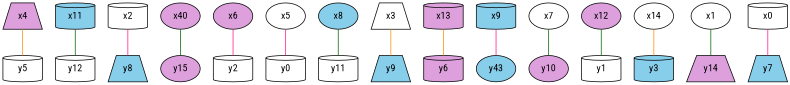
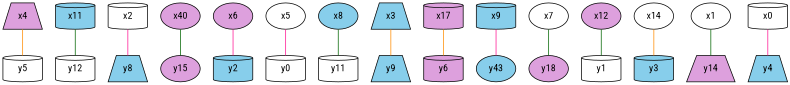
(391, 16) -> (391, 16)
(443, 16) -> (443, 16)
(233, 69) -> (233, 69)
(549, 69) -> (549, 69)
(768, 69) -> (768, 69)
